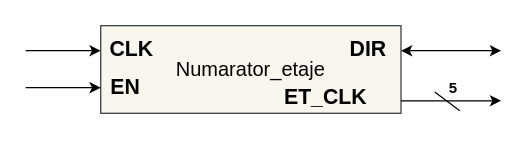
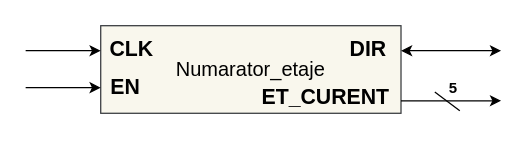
(326, 98) -> (326, 98)
